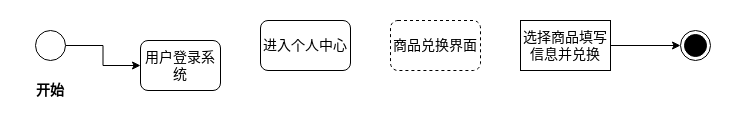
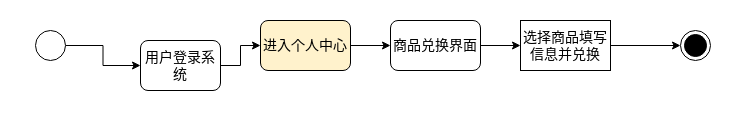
(306, 46) -> (306, 46)
none -> (367, 46)
(436, 46) -> (436, 46)
none -> (497, 46)
none -> (241, 60)
(51, 91) -> none
